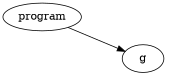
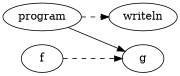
none -> (143, 17)
none -> (42, 59)
